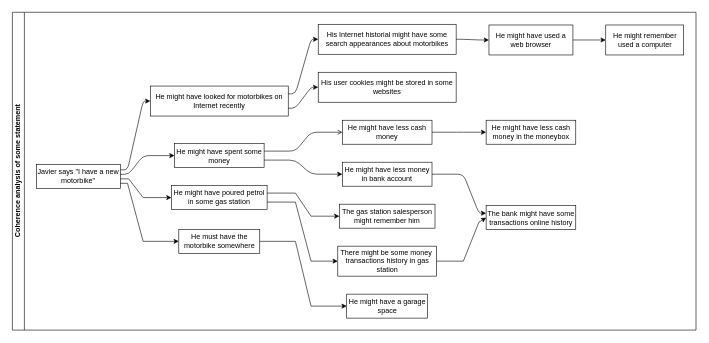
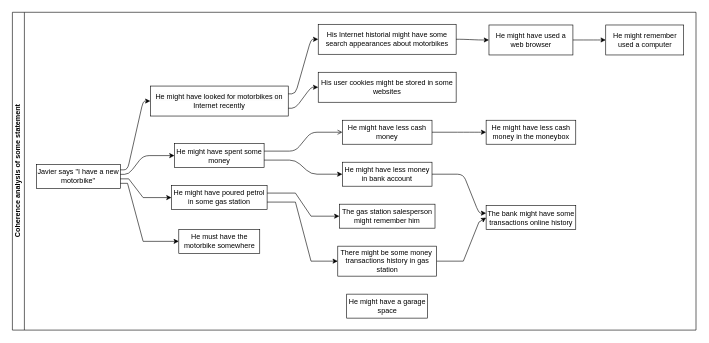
(299, 257) -> none
